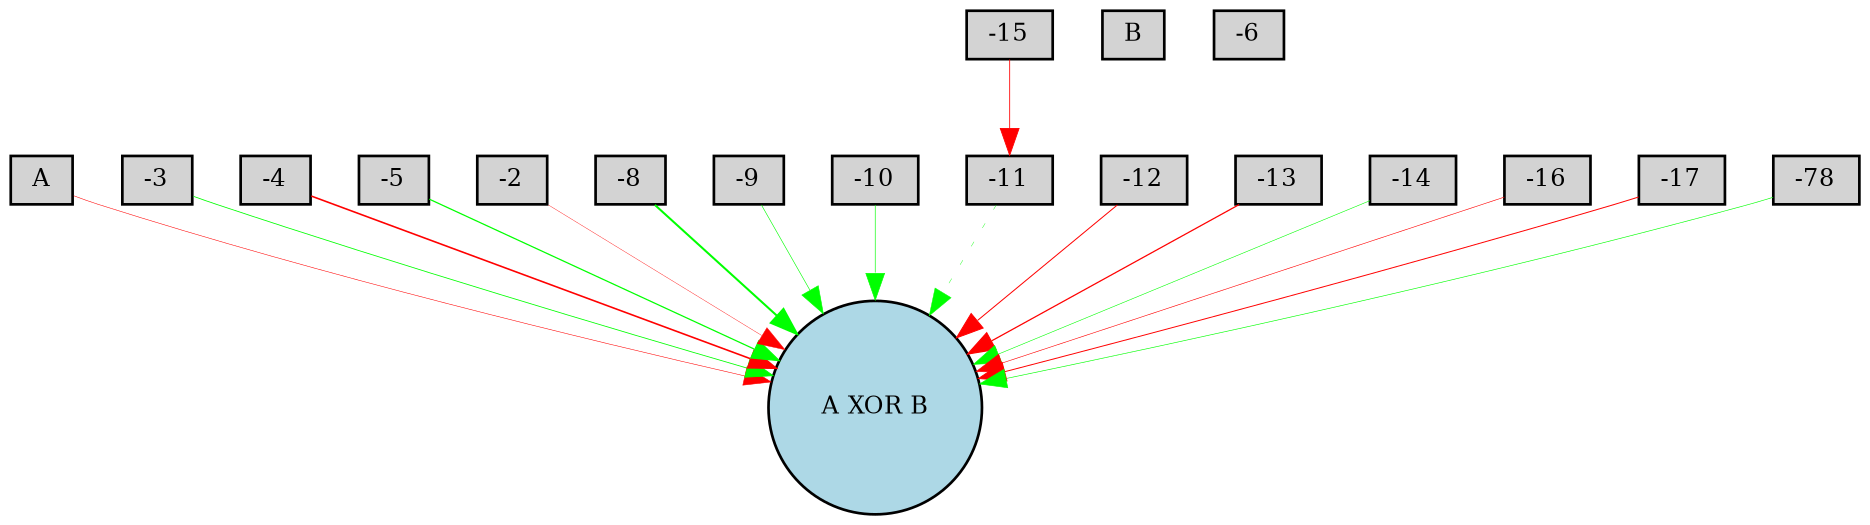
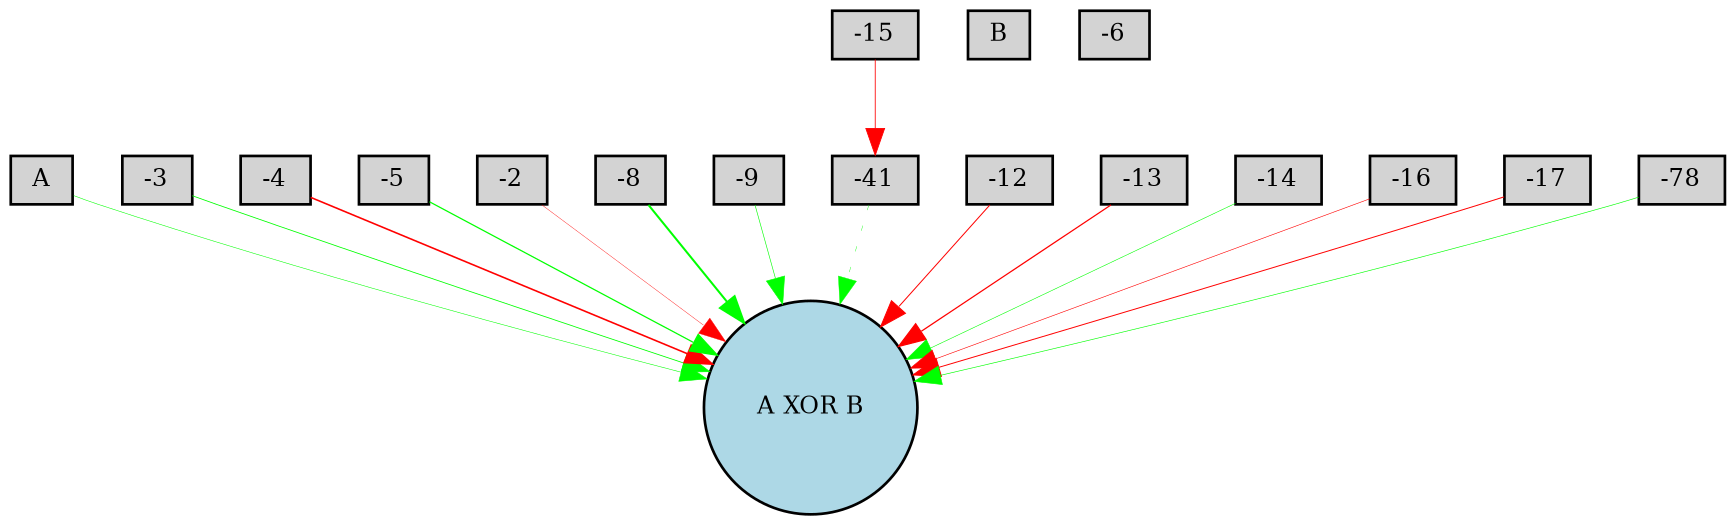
(875, 180) -> none
(1010, 180) -> (875, 180)
(407, 293) -> (376, 289)
